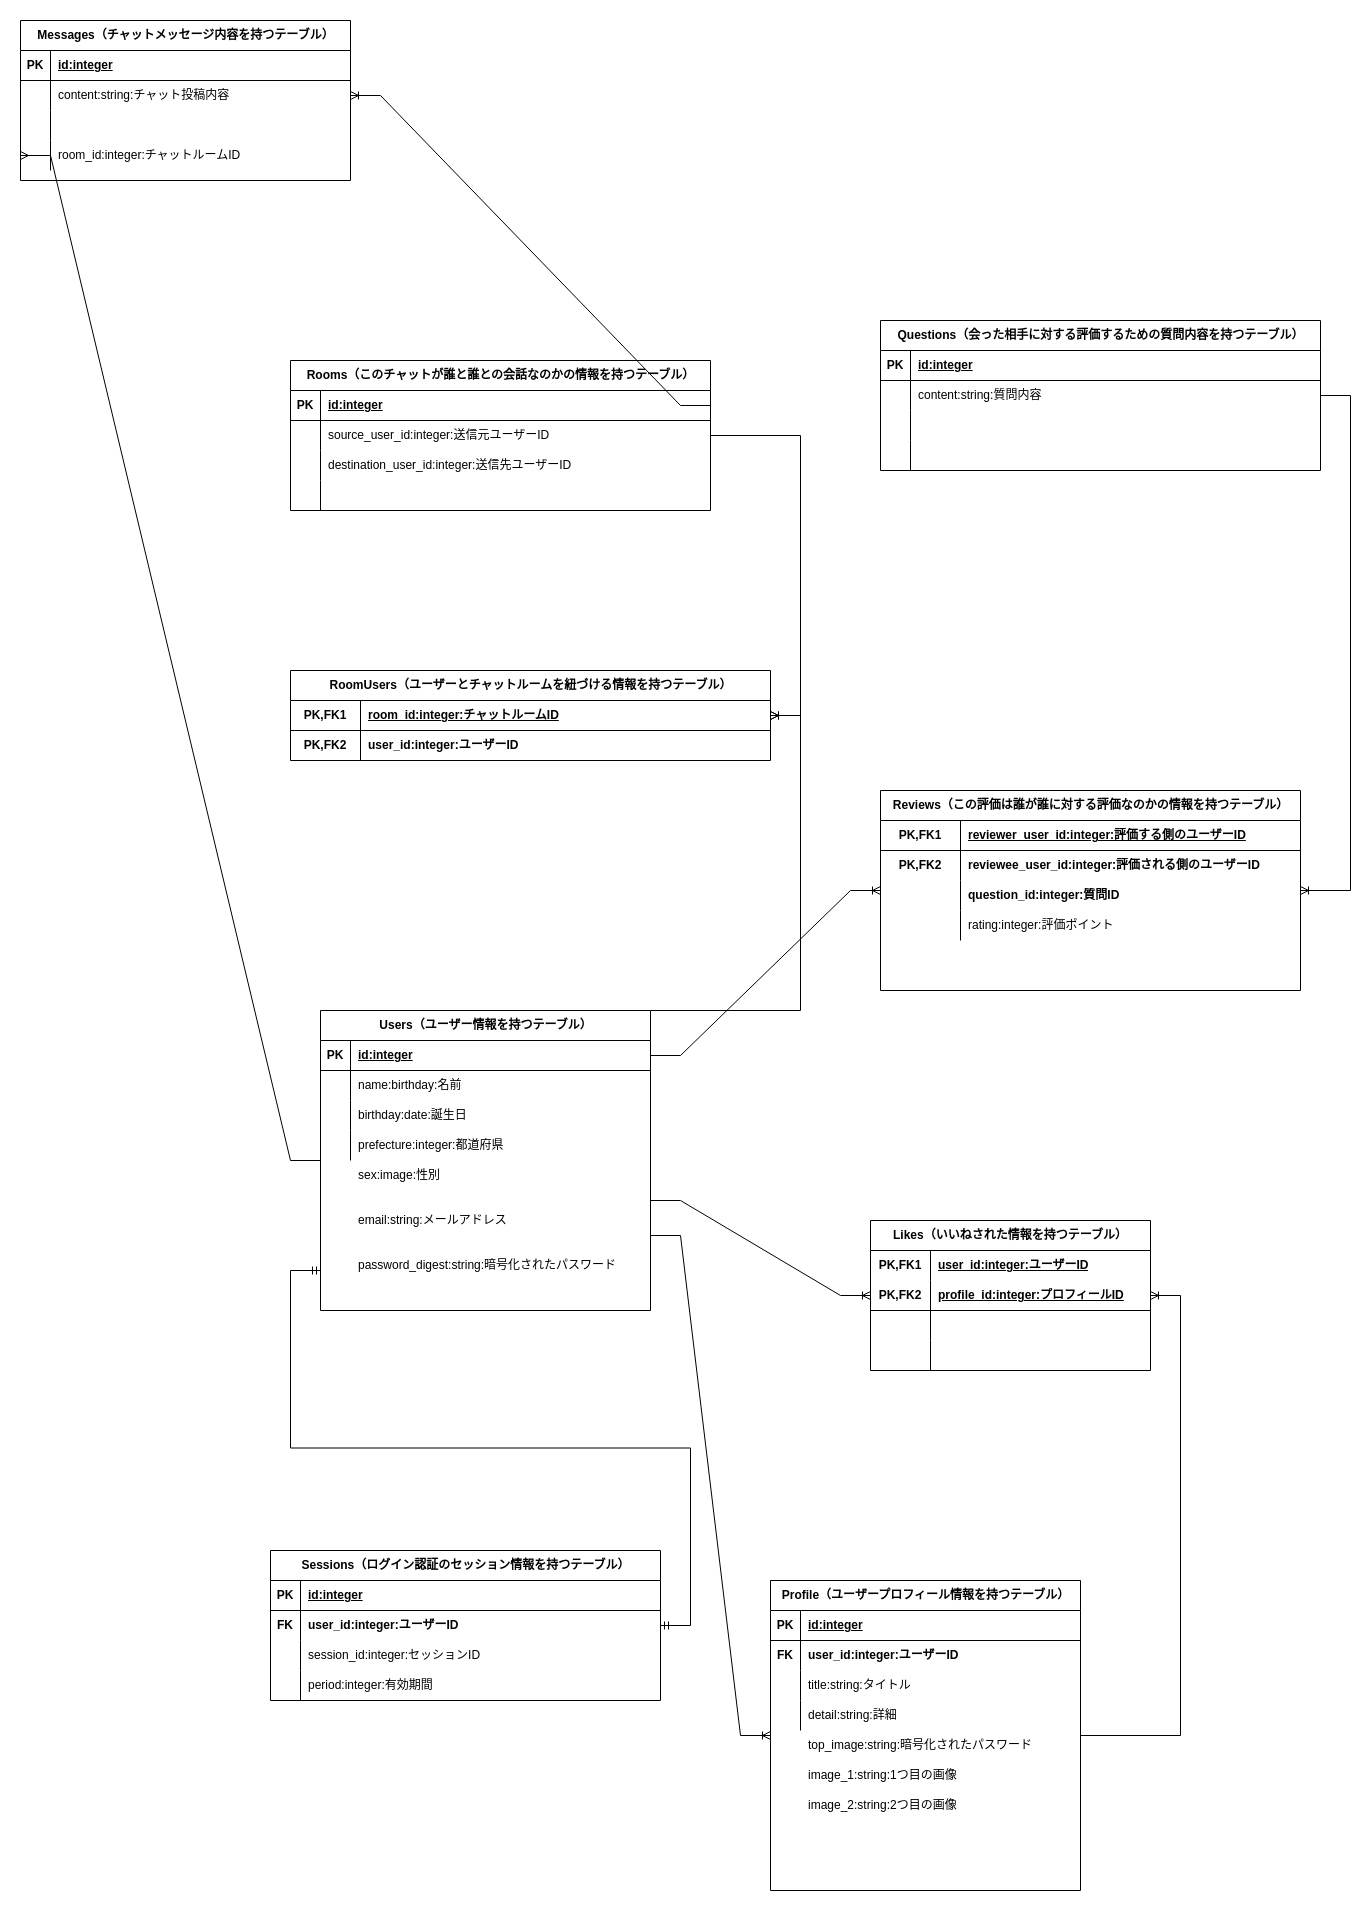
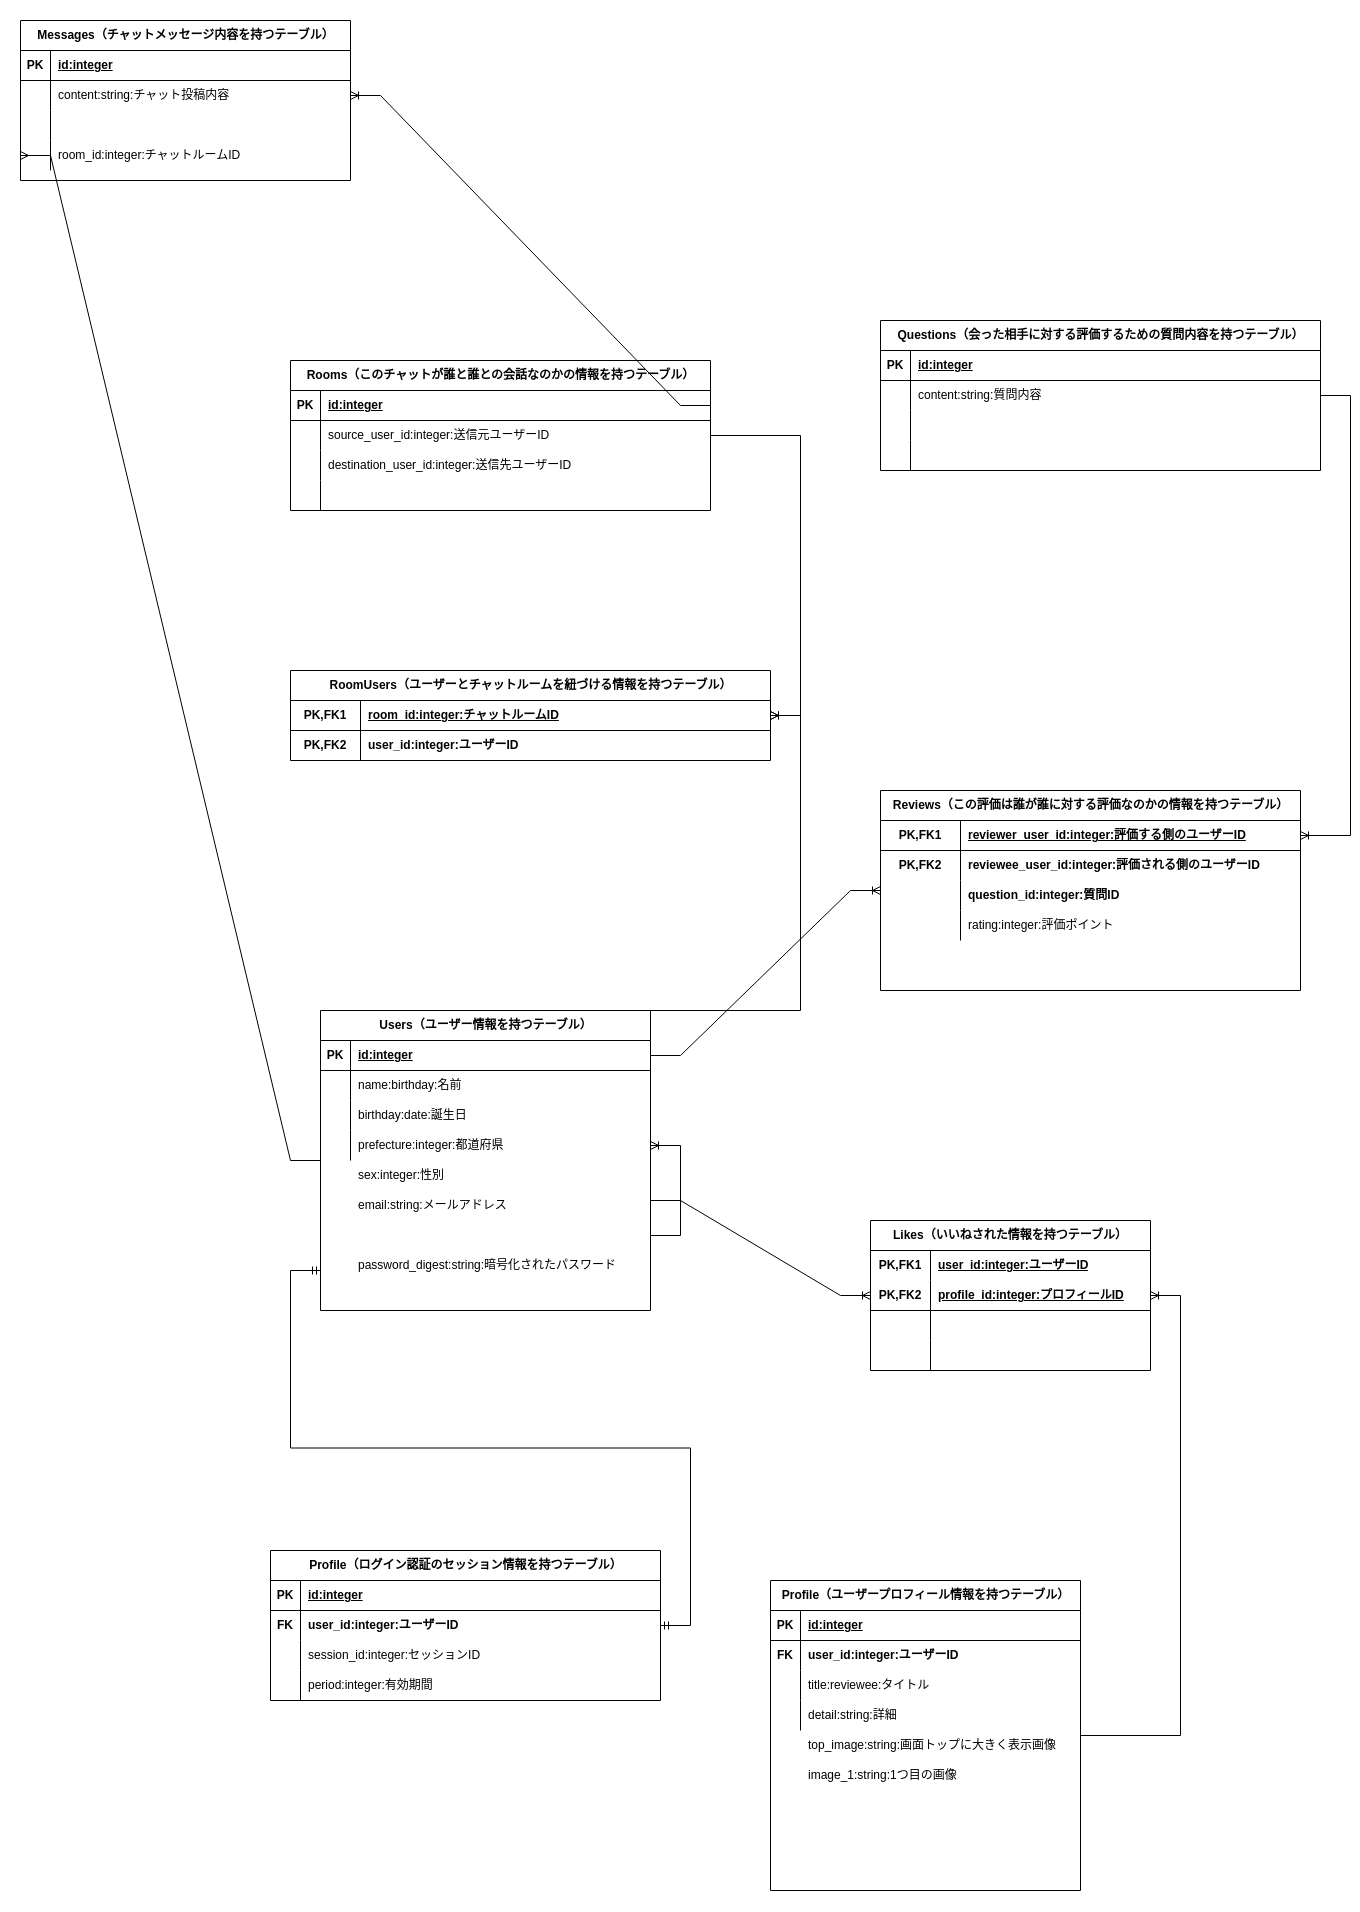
(1351, 887) -> (1328, 836)
(399, 1176) -> (406, 1176)
(441, 1221) -> (441, 1206)
(712, 1498) -> (681, 1178)
(466, 1566) -> (466, 1566)
(868, 1686) -> (875, 1686)
(925, 1746) -> (937, 1746)
(922, 1806) -> none
